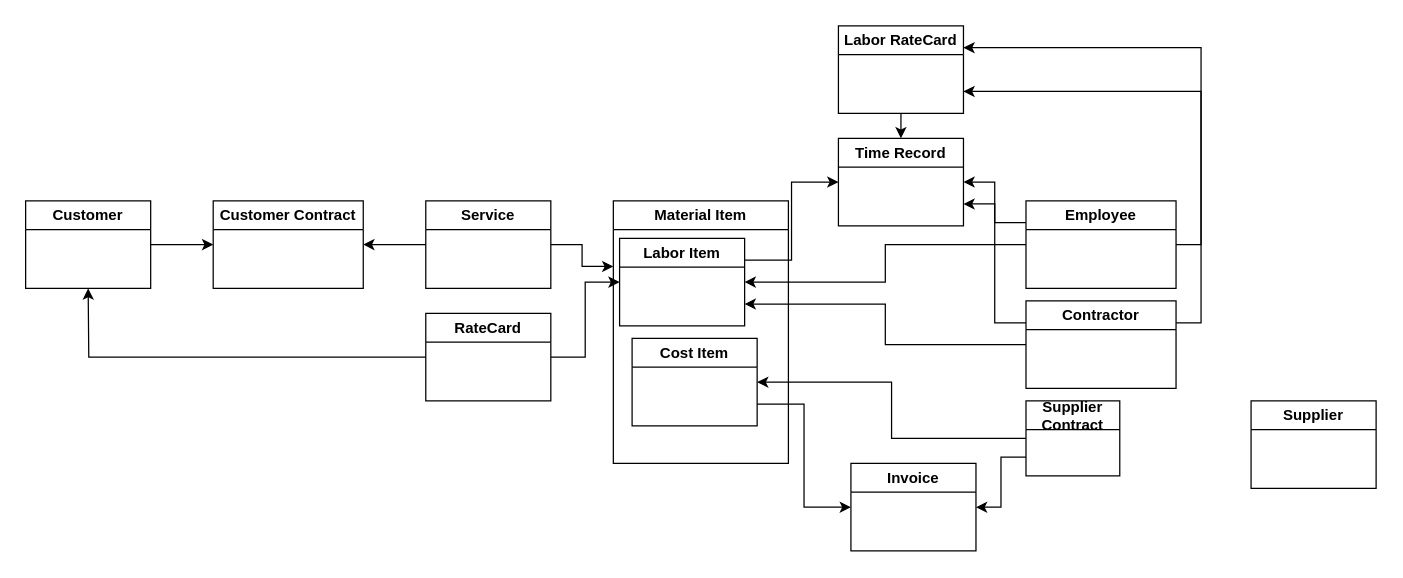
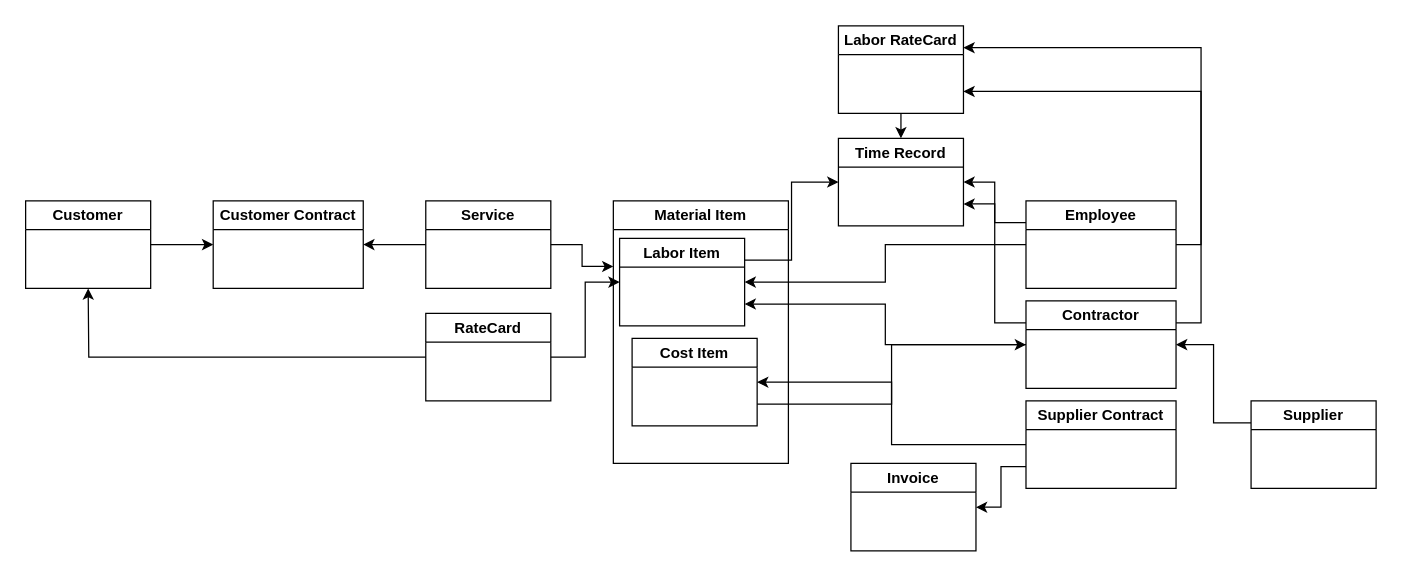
none -> (1213, 387)
(1073, 438) -> (1101, 444)
(804, 473) -> (844, 404)
